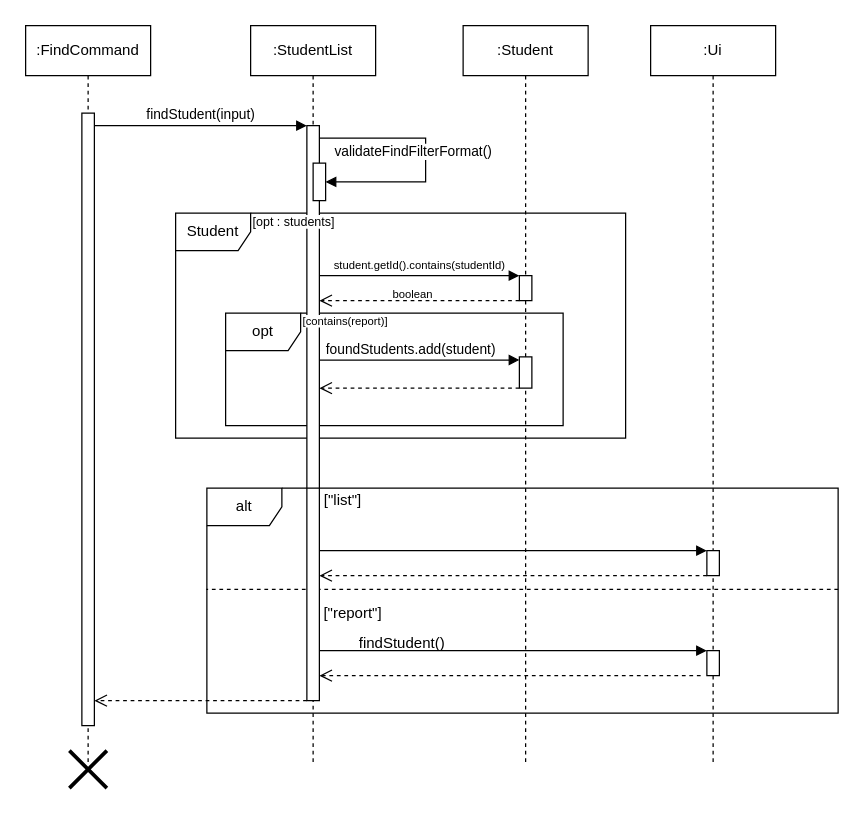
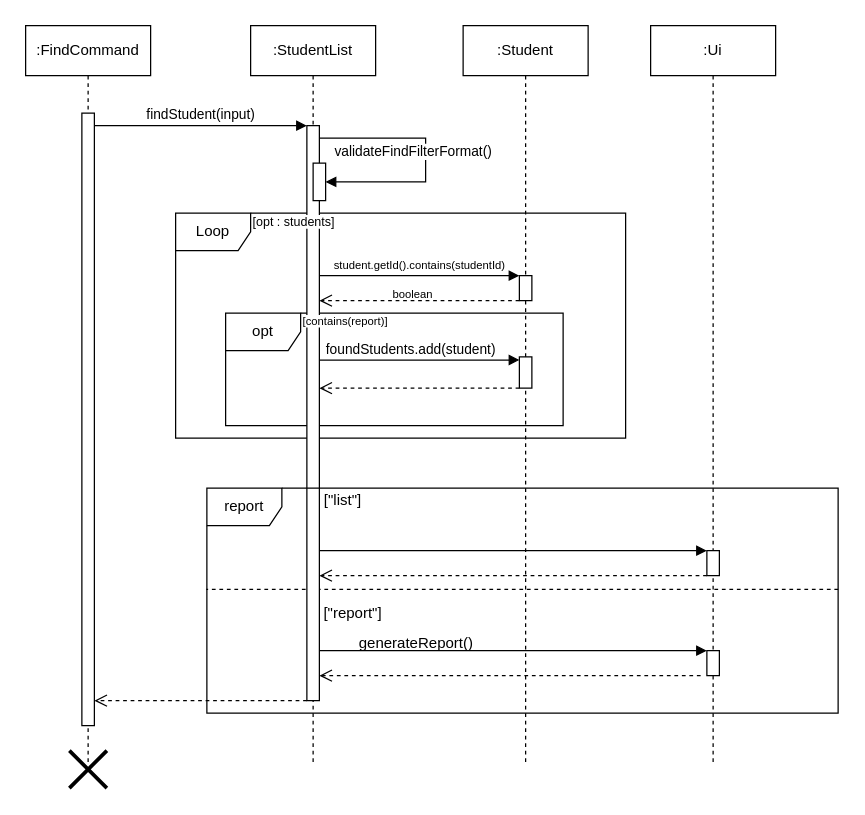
(213, 232) -> (213, 232)
(244, 507) -> (244, 507)
(412, 643) -> (427, 643)
